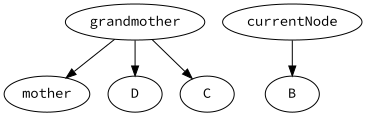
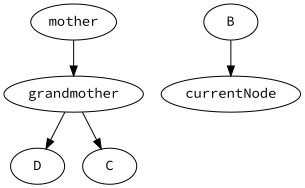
(292, 53) -> (231, 53)
(94, 55) -> (74, 53)
